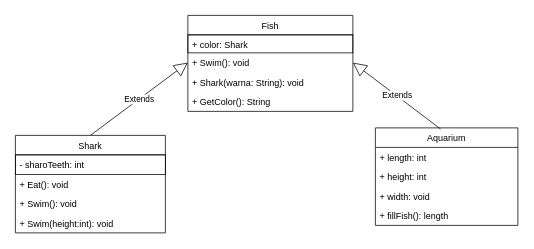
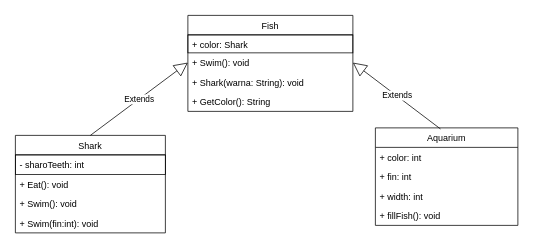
(406, 158) -> (404, 158)
(406, 177) -> (399, 177)
(406, 197) -> (404, 197)
(421, 216) -> (416, 216)
(71, 224) -> (63, 224)
